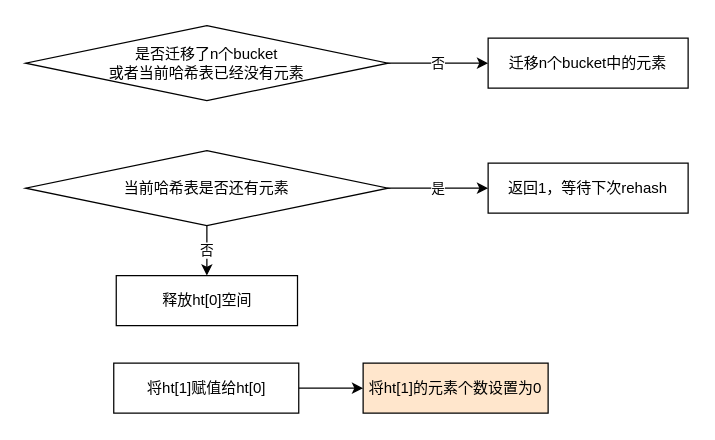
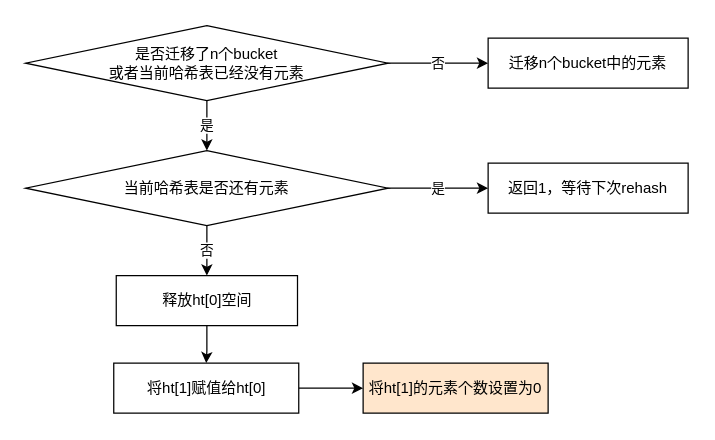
none -> (207, 122)
none -> (207, 340)
